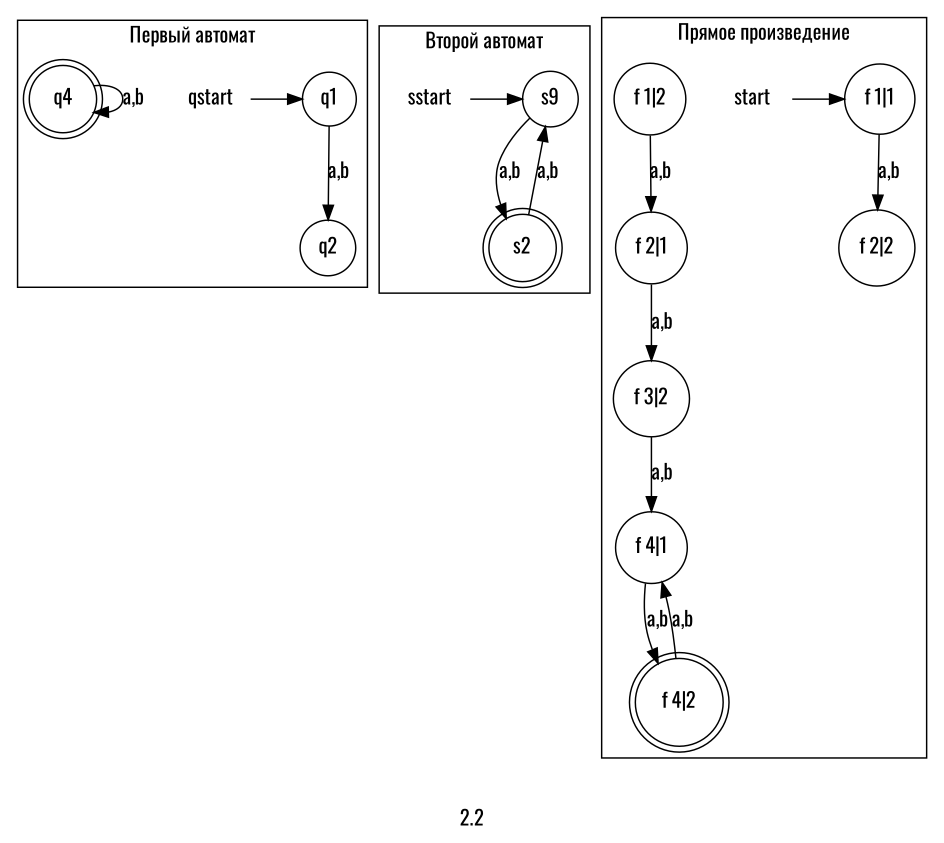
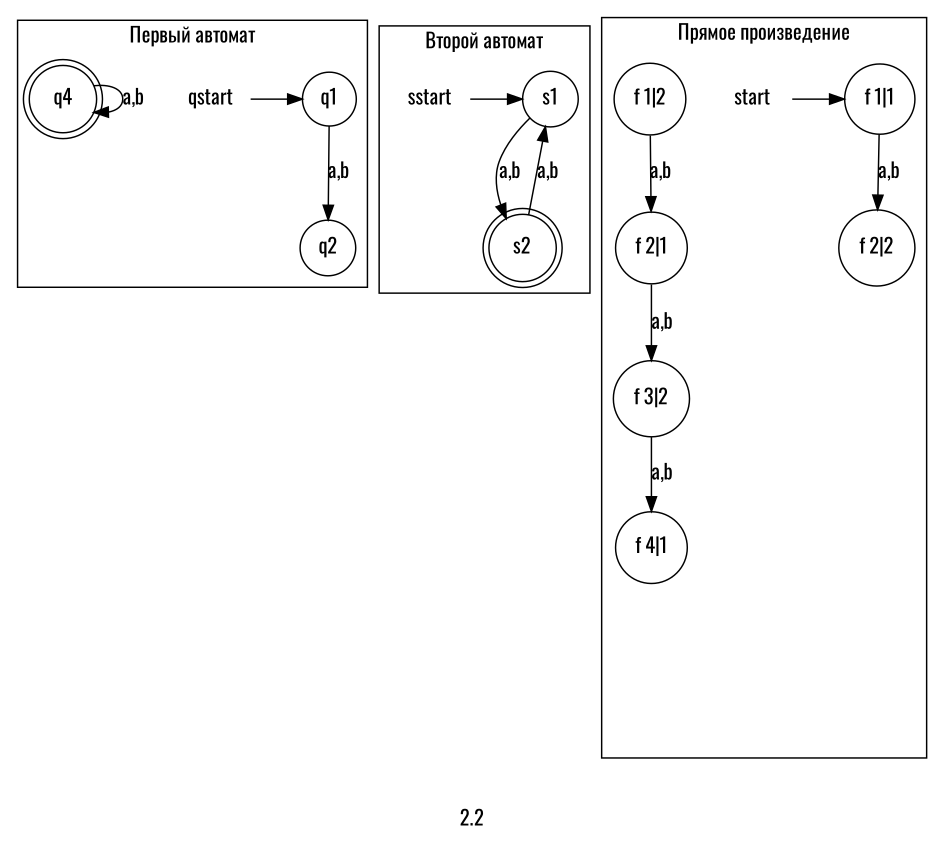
(550, 99) -> (550, 99)
(679, 702) -> none
